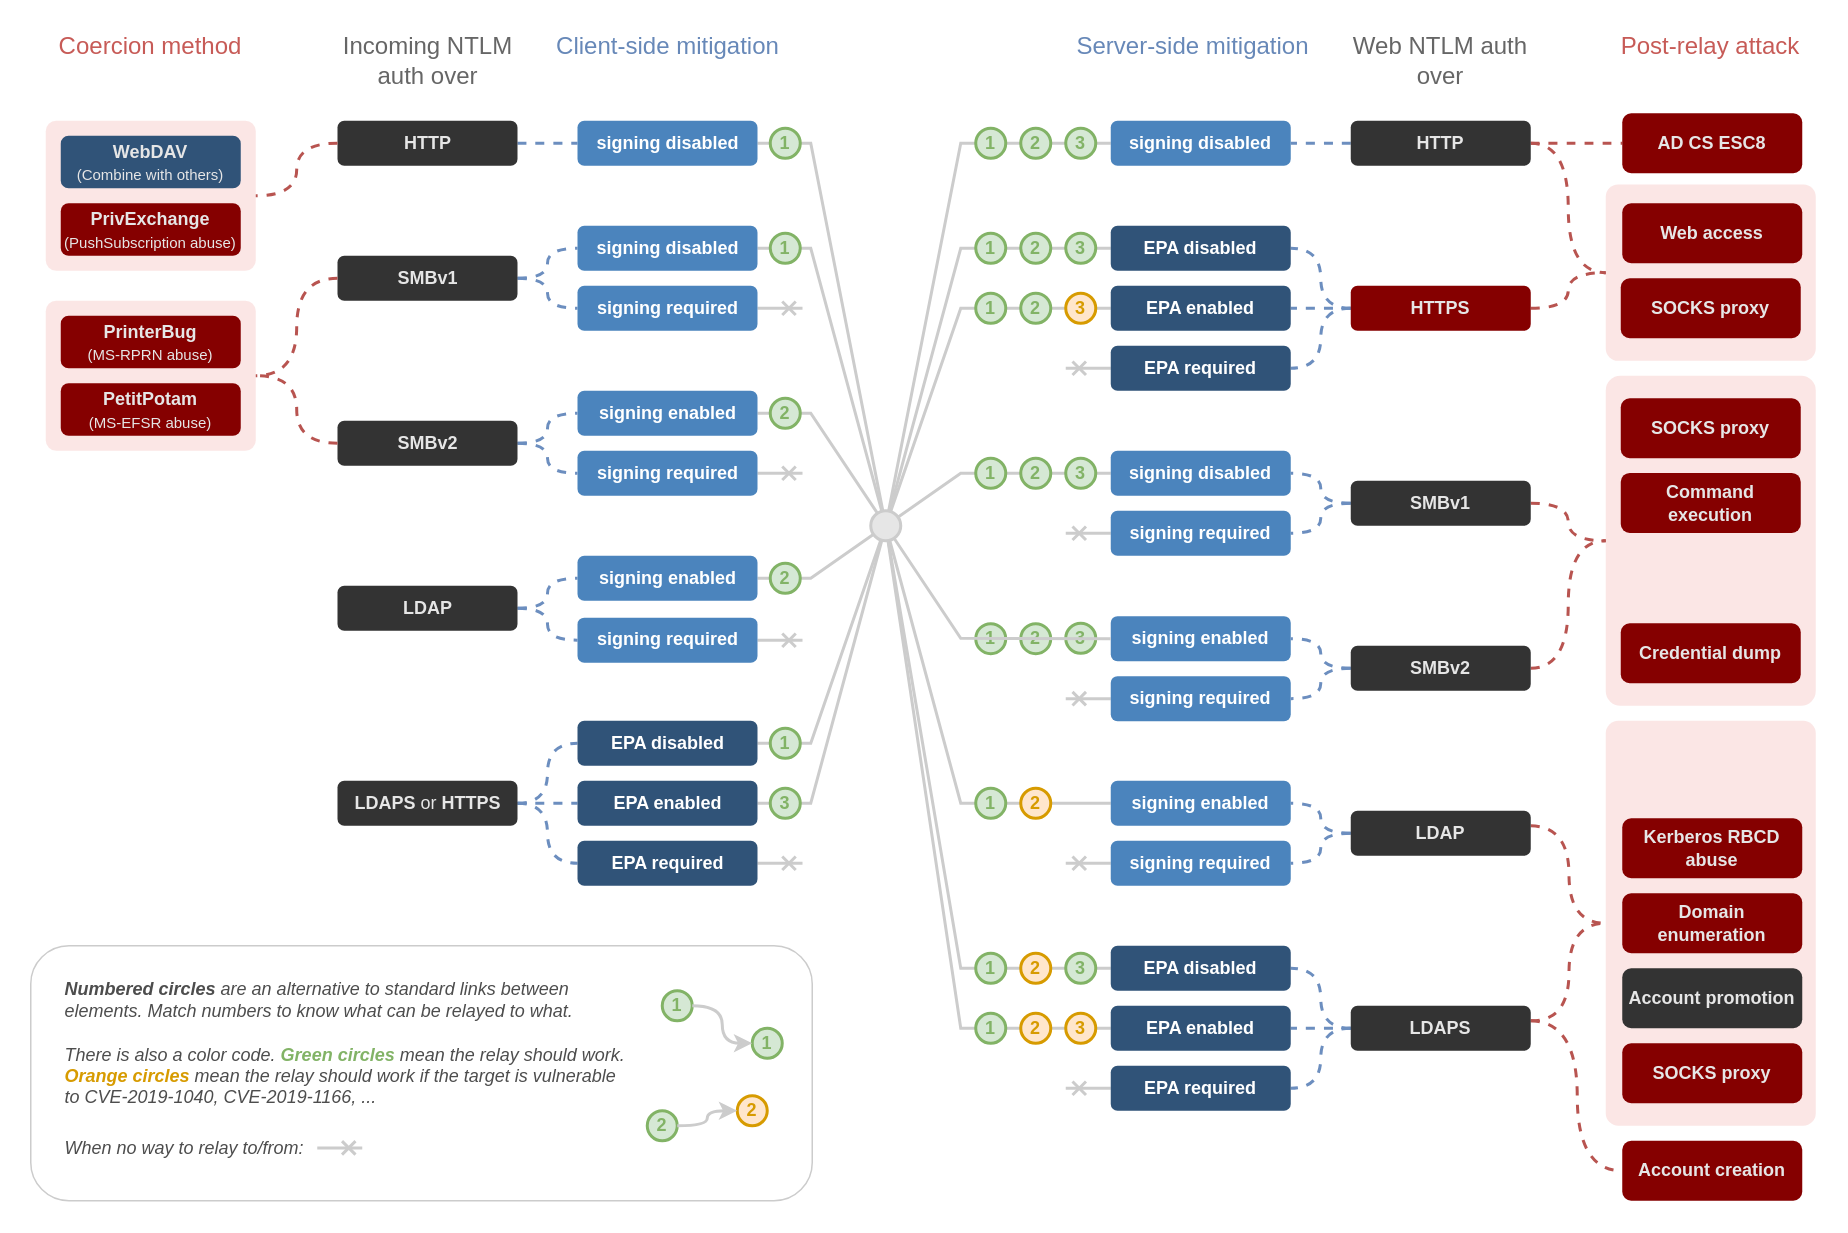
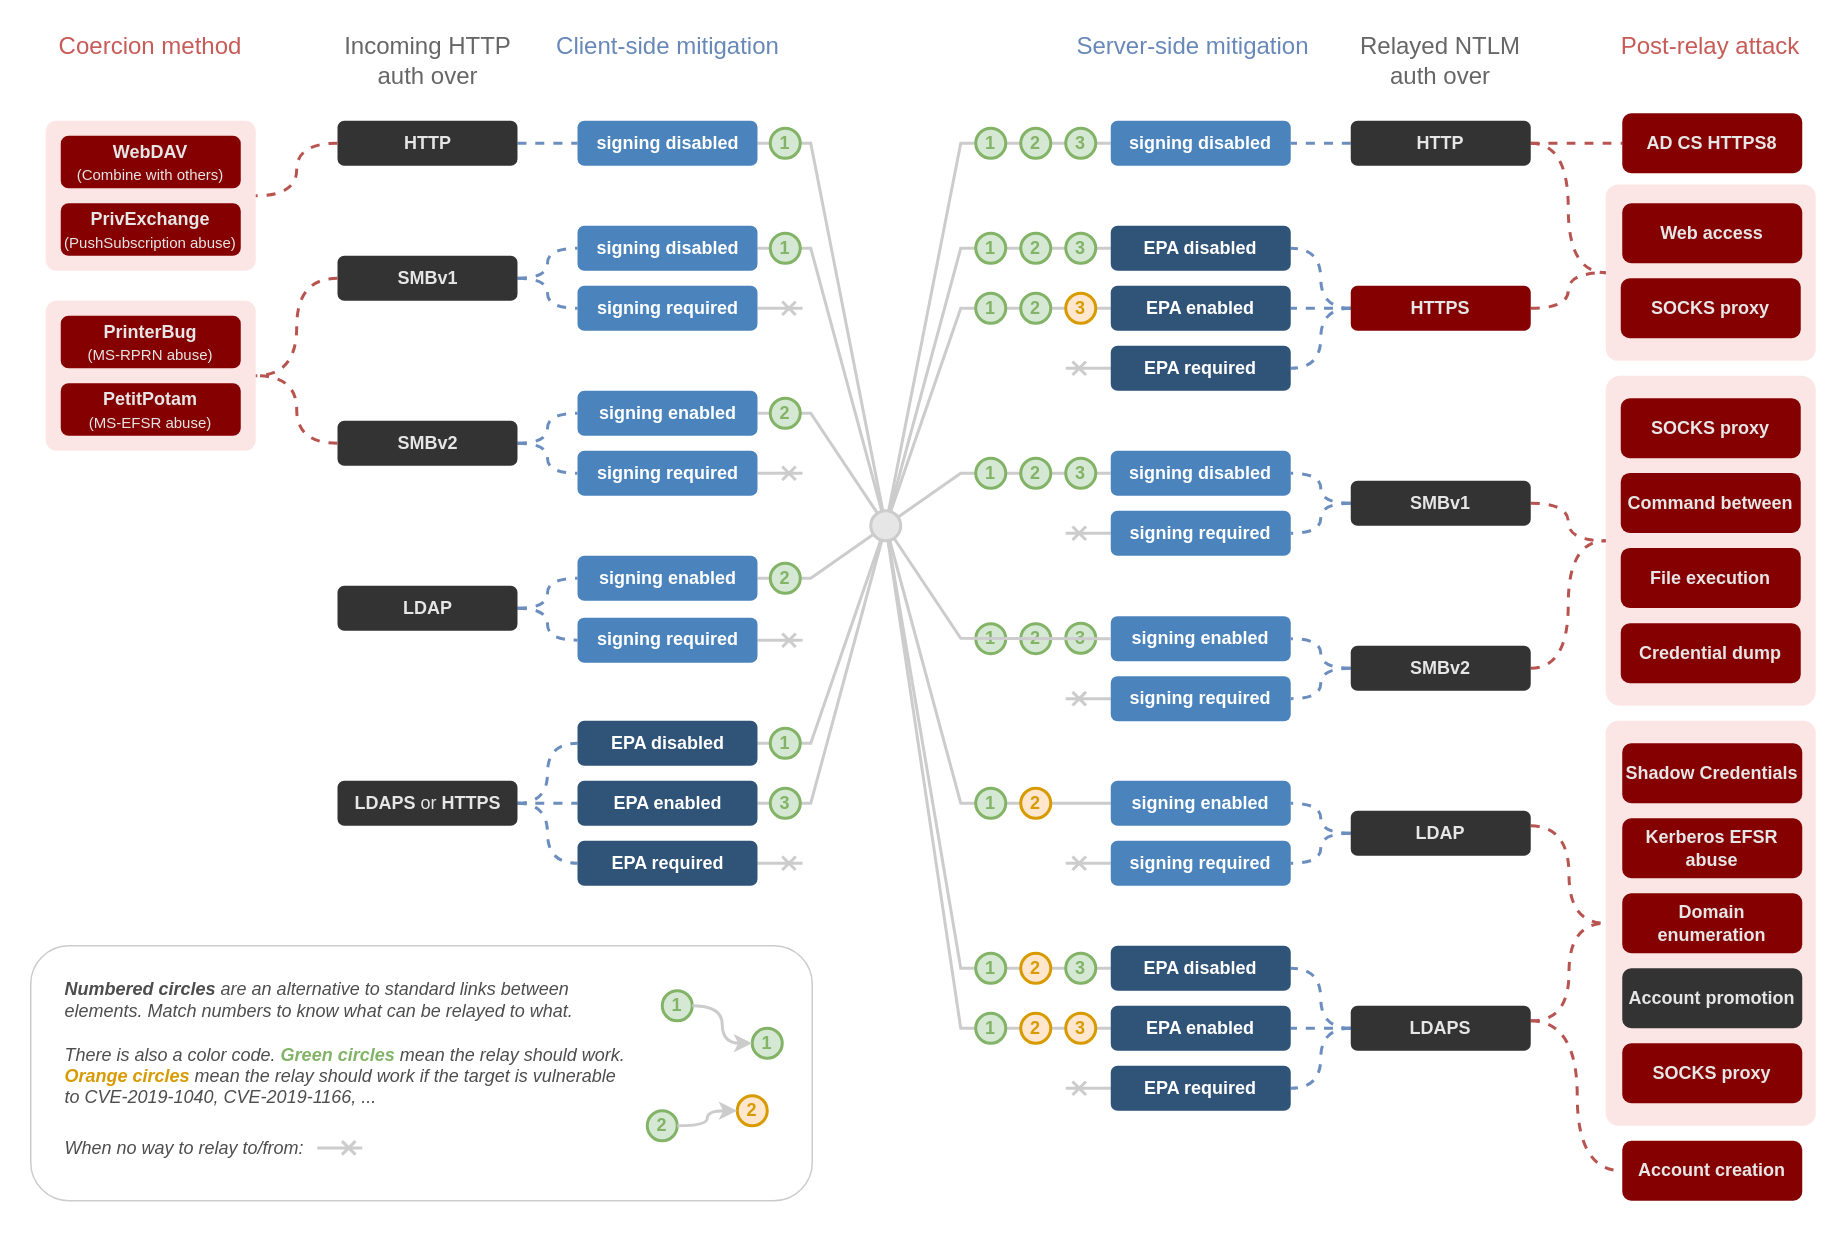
(428, 61) -> (428, 61)
(1441, 61) -> (1441, 61)
(1712, 143) -> (1712, 143)
(151, 162) -> (151, 162)
(1711, 503) -> (1711, 503)
none -> (1711, 578)
none -> (1712, 773)
(1712, 848) -> (1712, 848)
